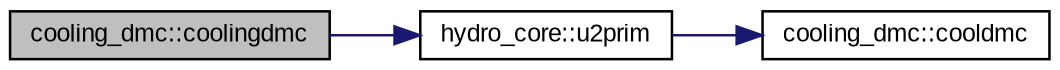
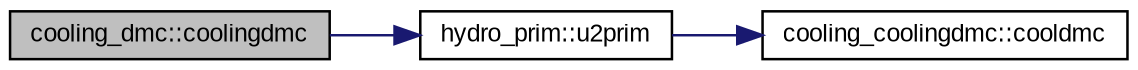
(546, 35) -> (546, 35)
(906, 35) -> (945, 35)
